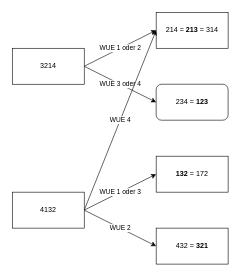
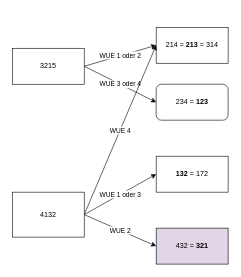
(192, 30) -> (192, 45)
(48, 66) -> (48, 66)
(48, 210) -> (48, 215)
(192, 246) -> (192, 246)
